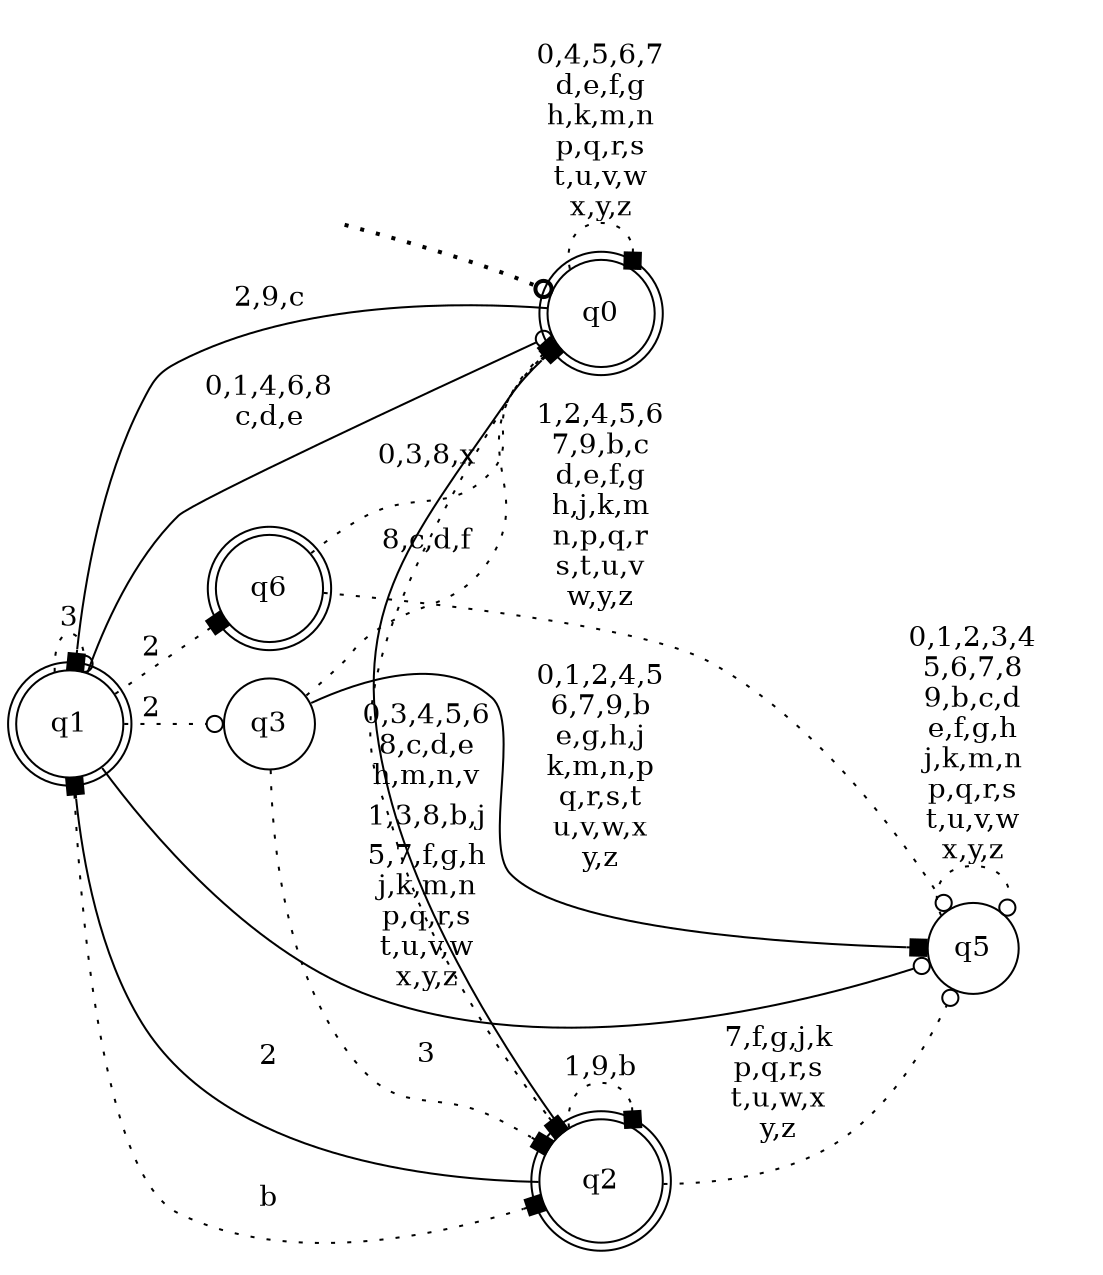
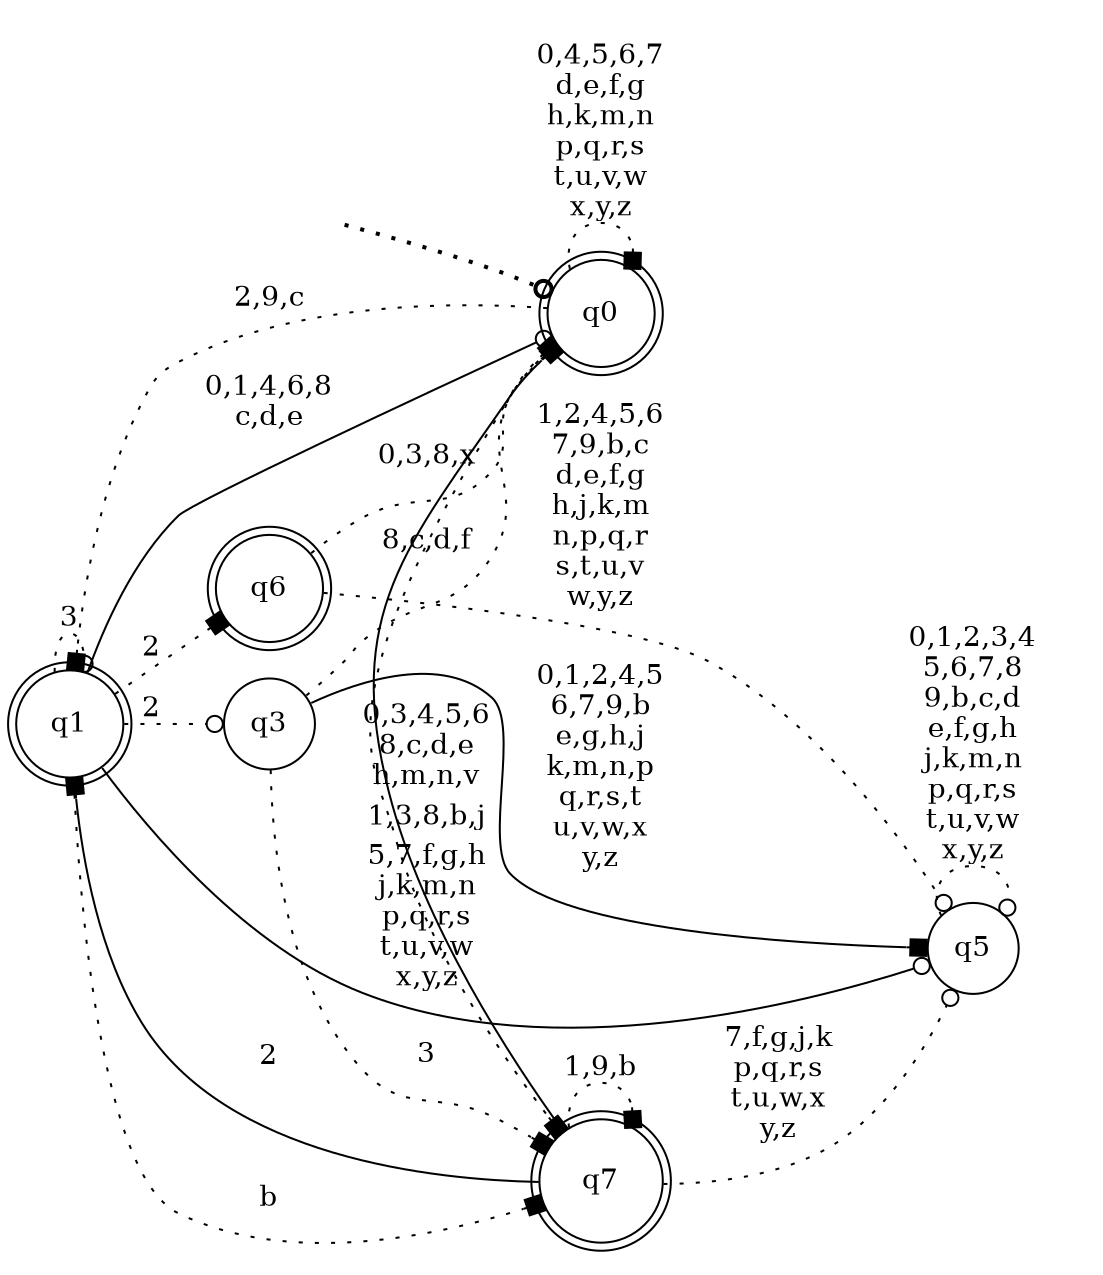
(208, 349) -> (208, 349)
(601, 1181) -> (601, 1181)
